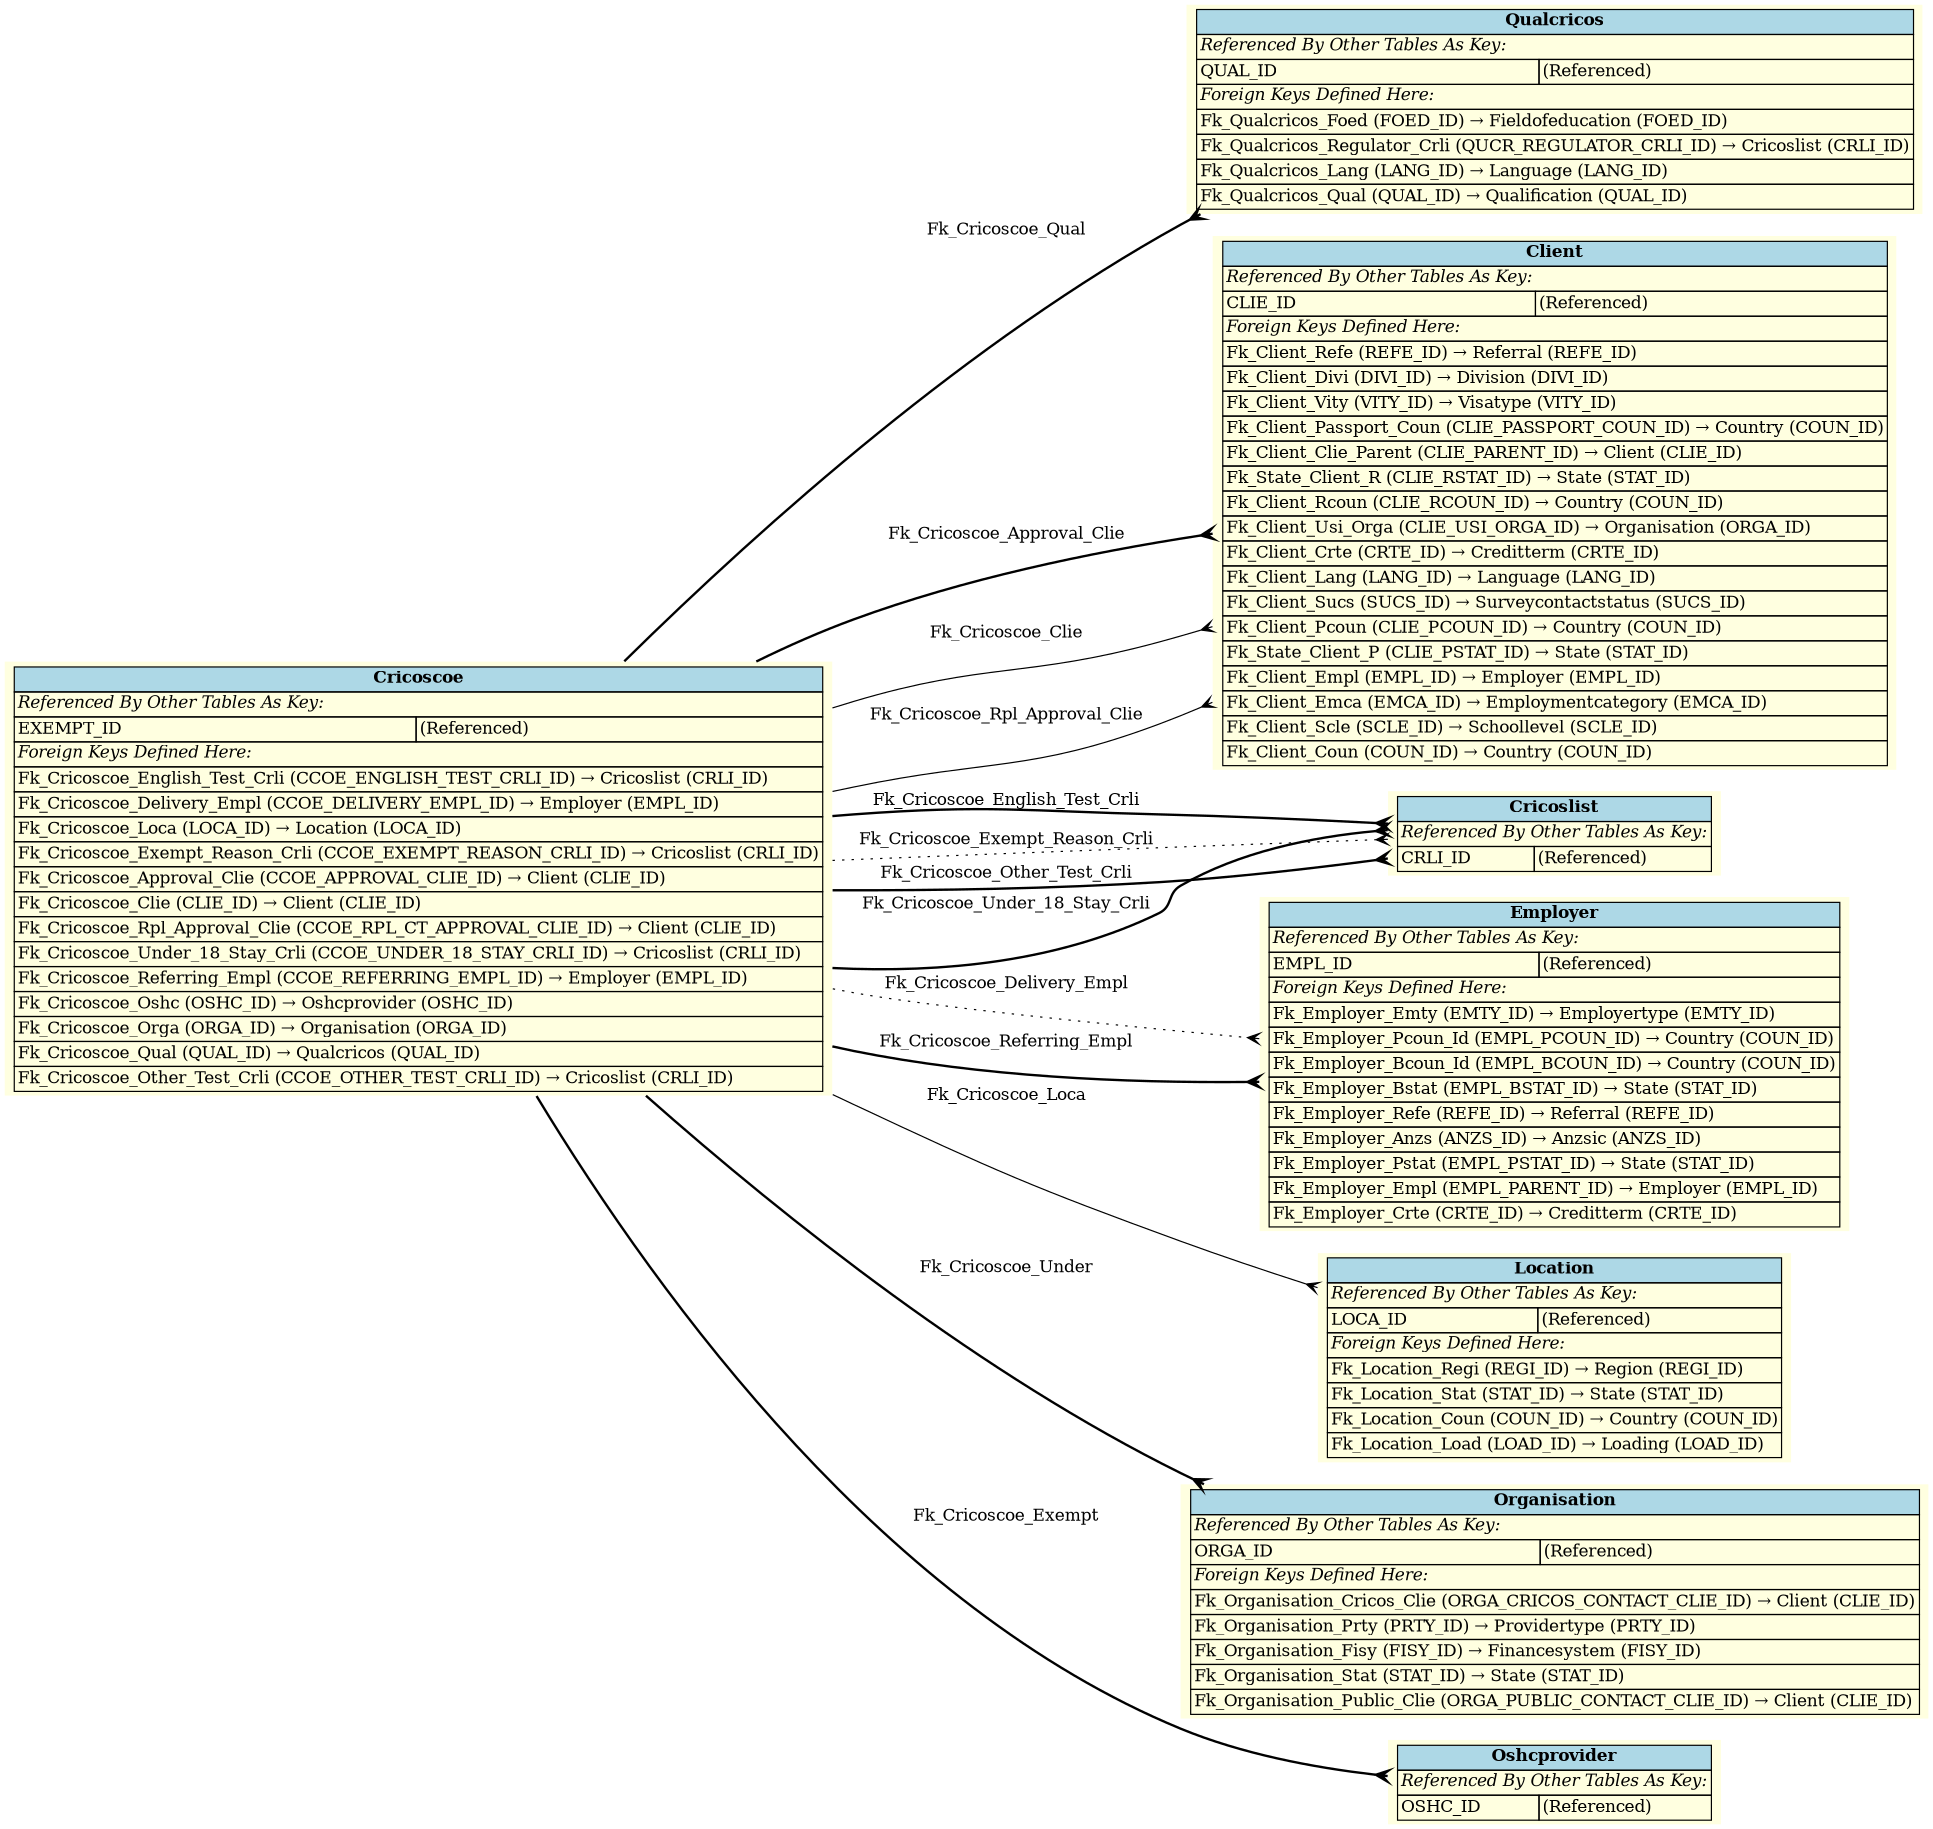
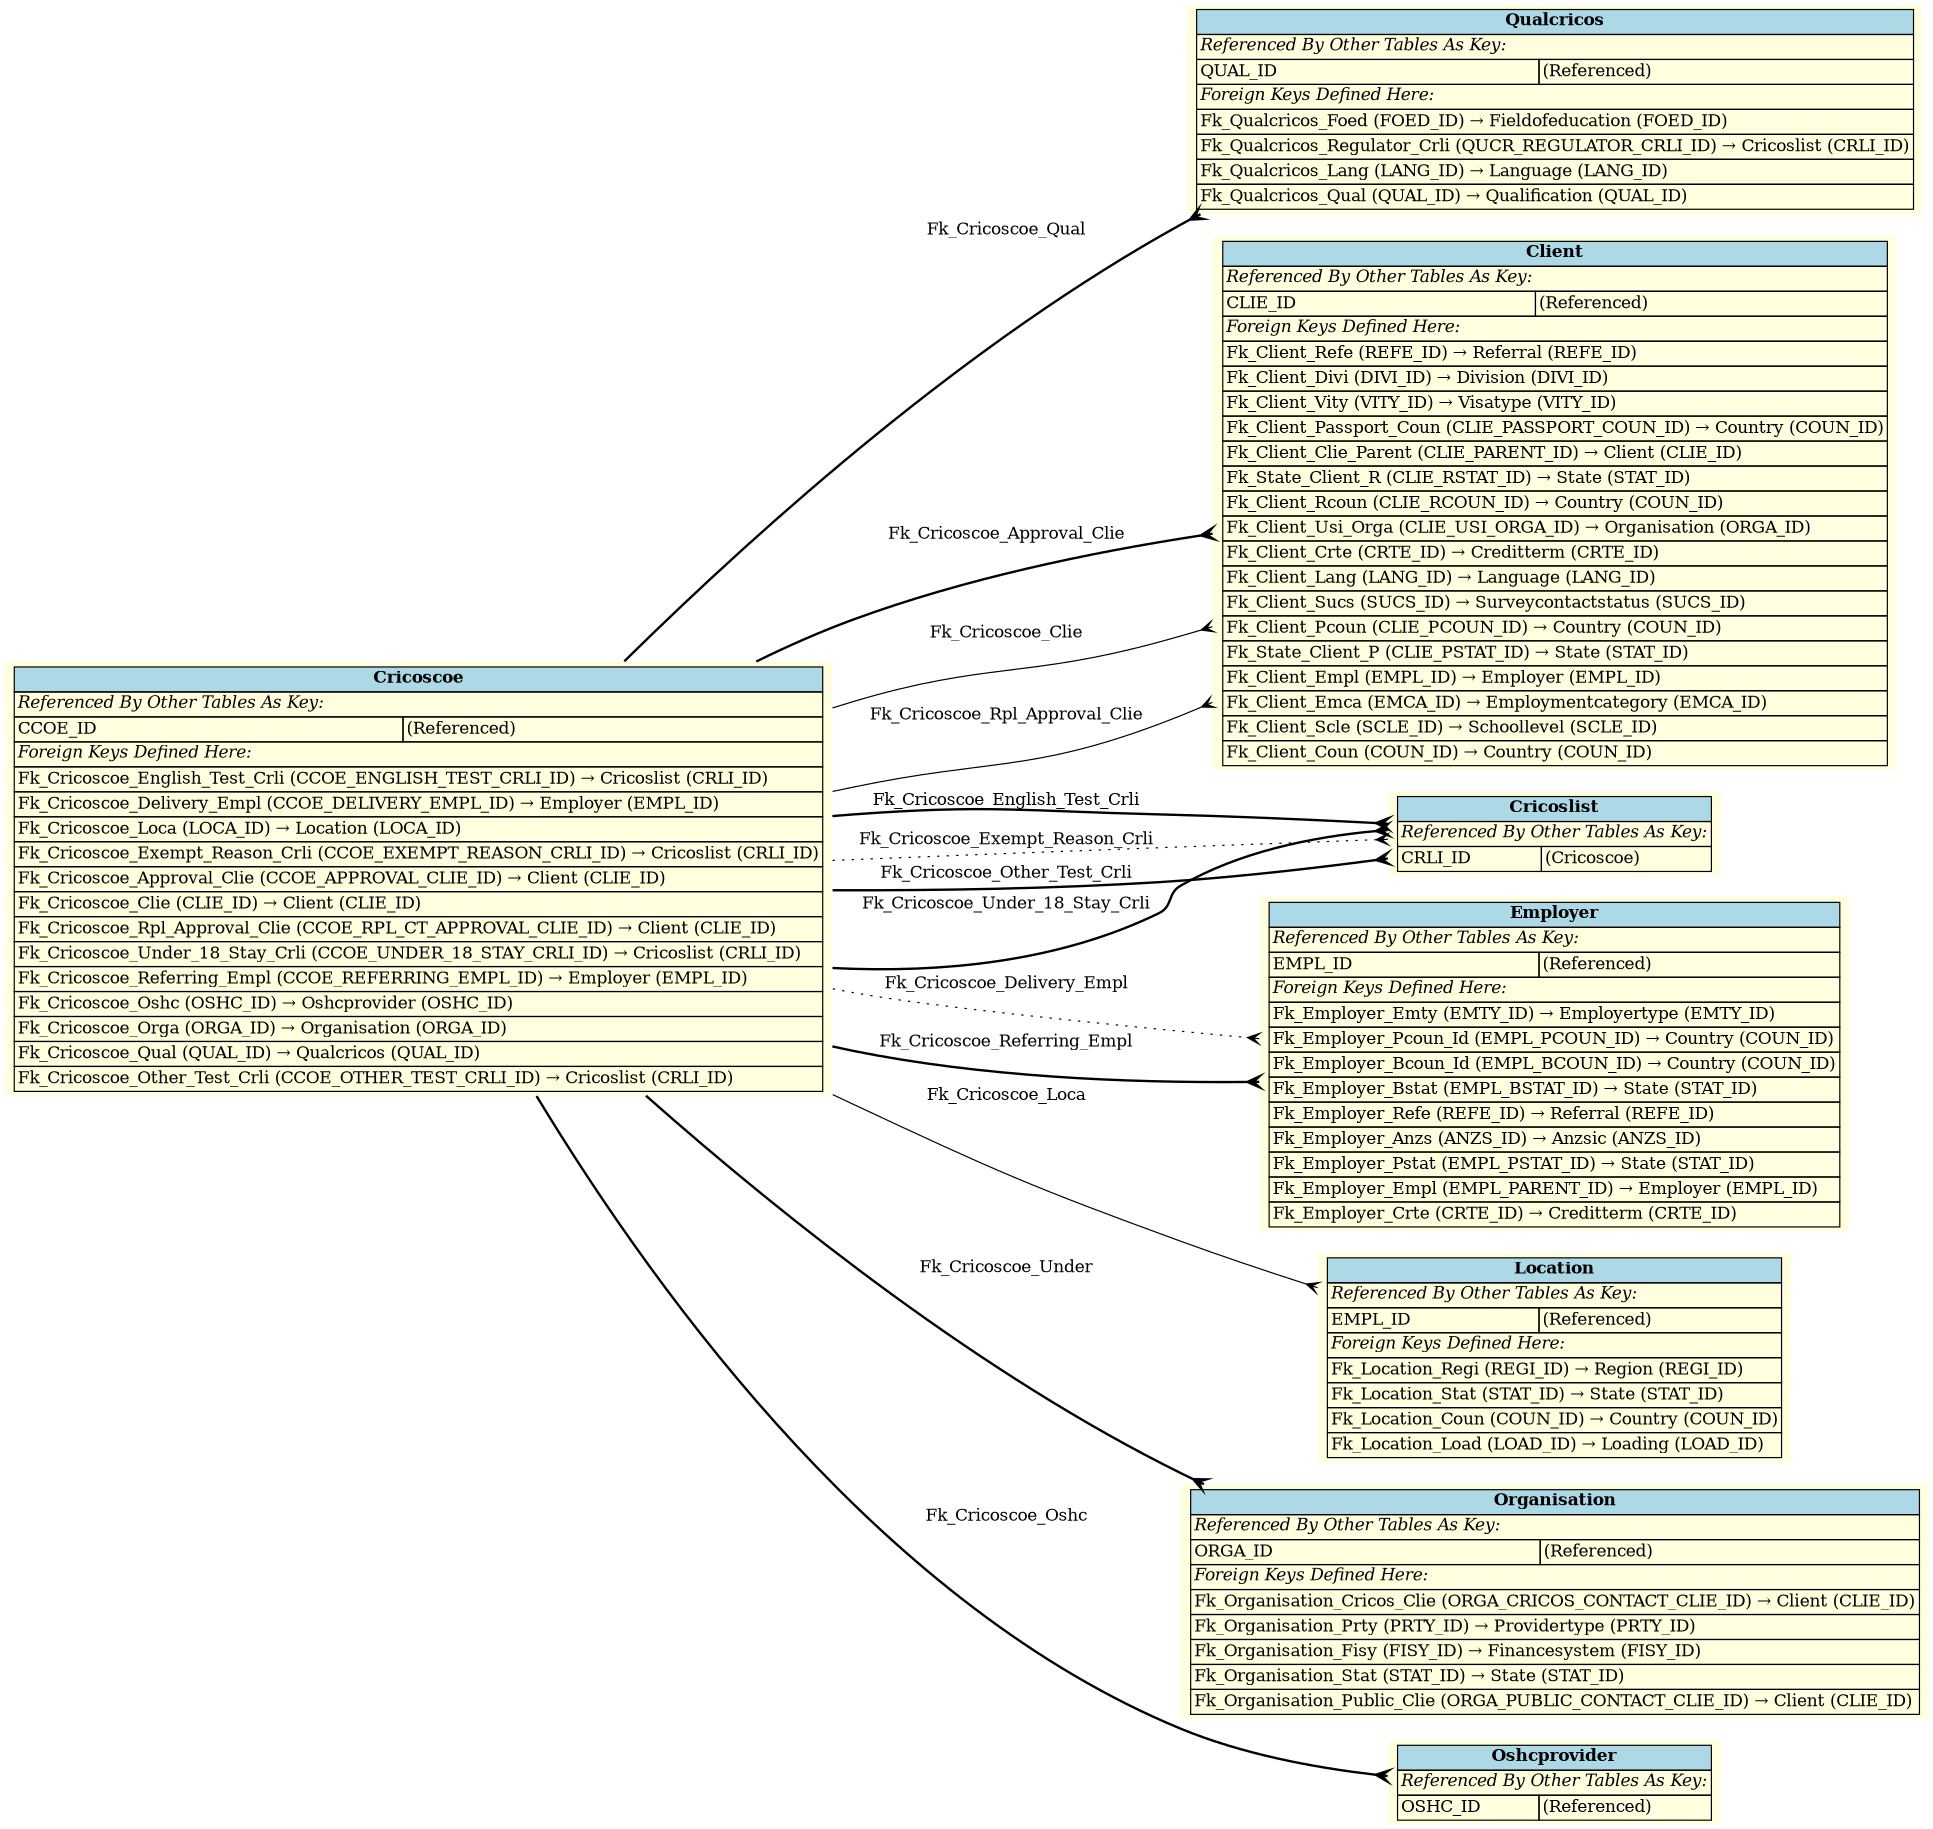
(70, 729) -> (58, 729)
(1593, 858) -> (1593, 858)
(1369, 1320) -> (1371, 1320)
(1006, 1516) -> (1006, 1516)
